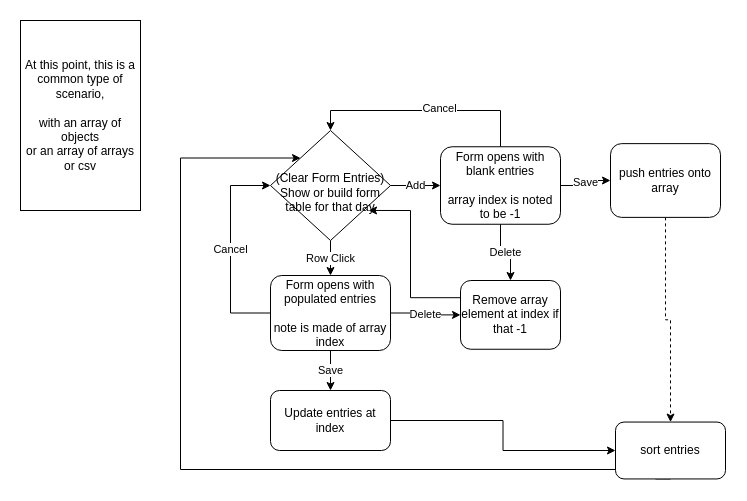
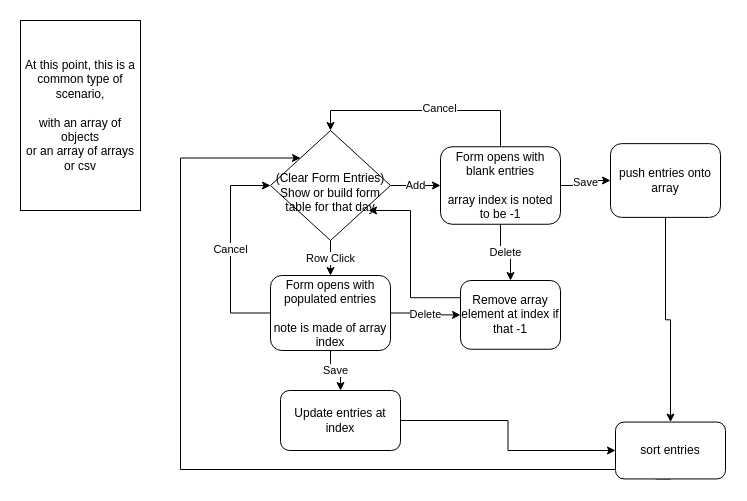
(666, 319) -> (666, 319)
(331, 421) -> (341, 421)
